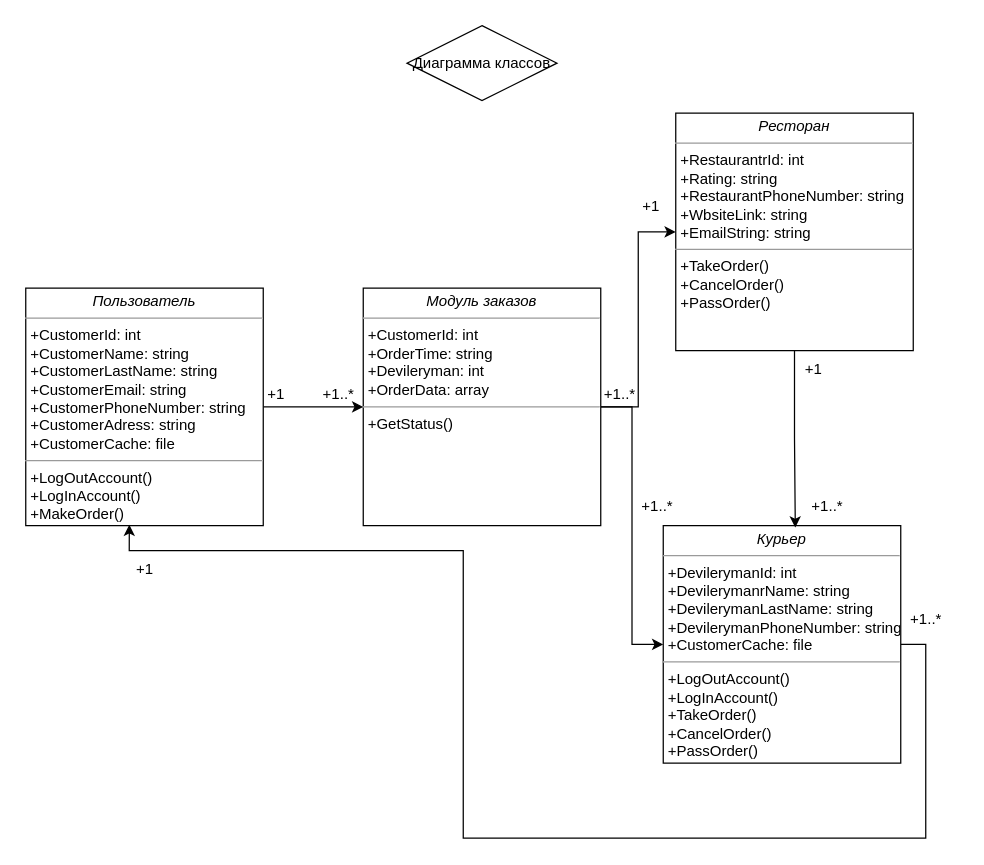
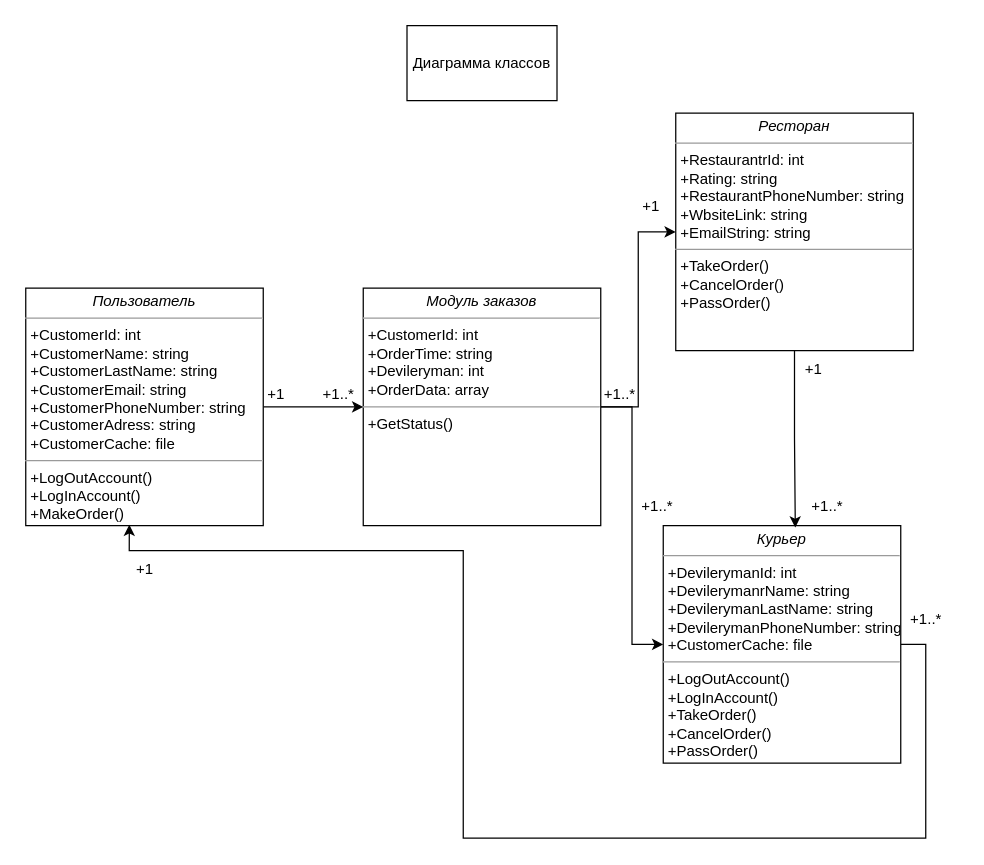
(482, 63) -> (482, 63)
